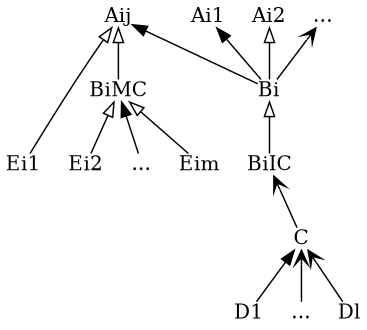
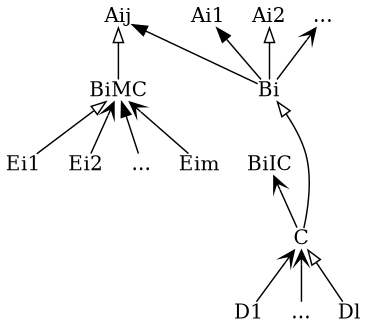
(66, 96) -> (65, 132)
(165, 133) -> (165, 133)
(99, 135) -> (99, 135)
(269, 135) -> (308, 169)
(271, 282) -> (271, 282)
(330, 282) -> (330, 282)
